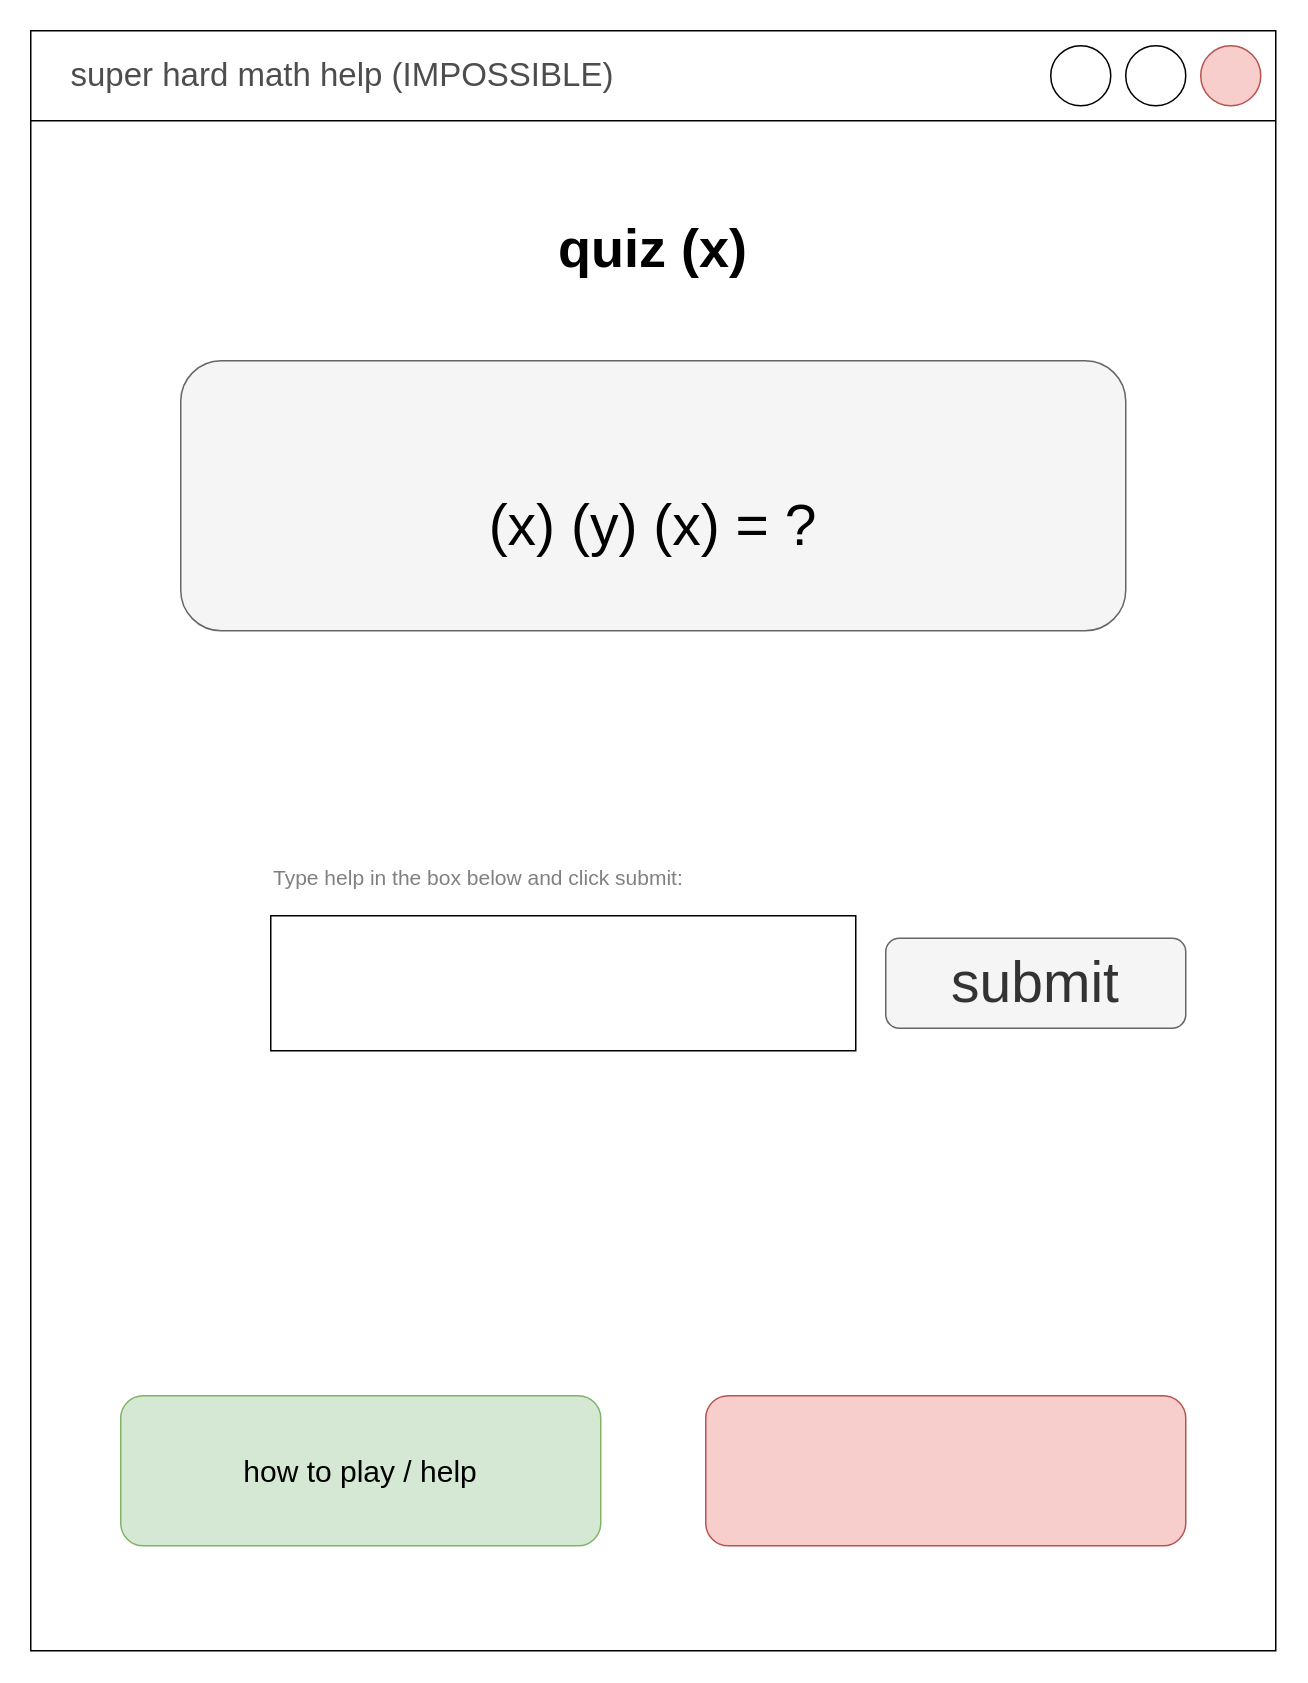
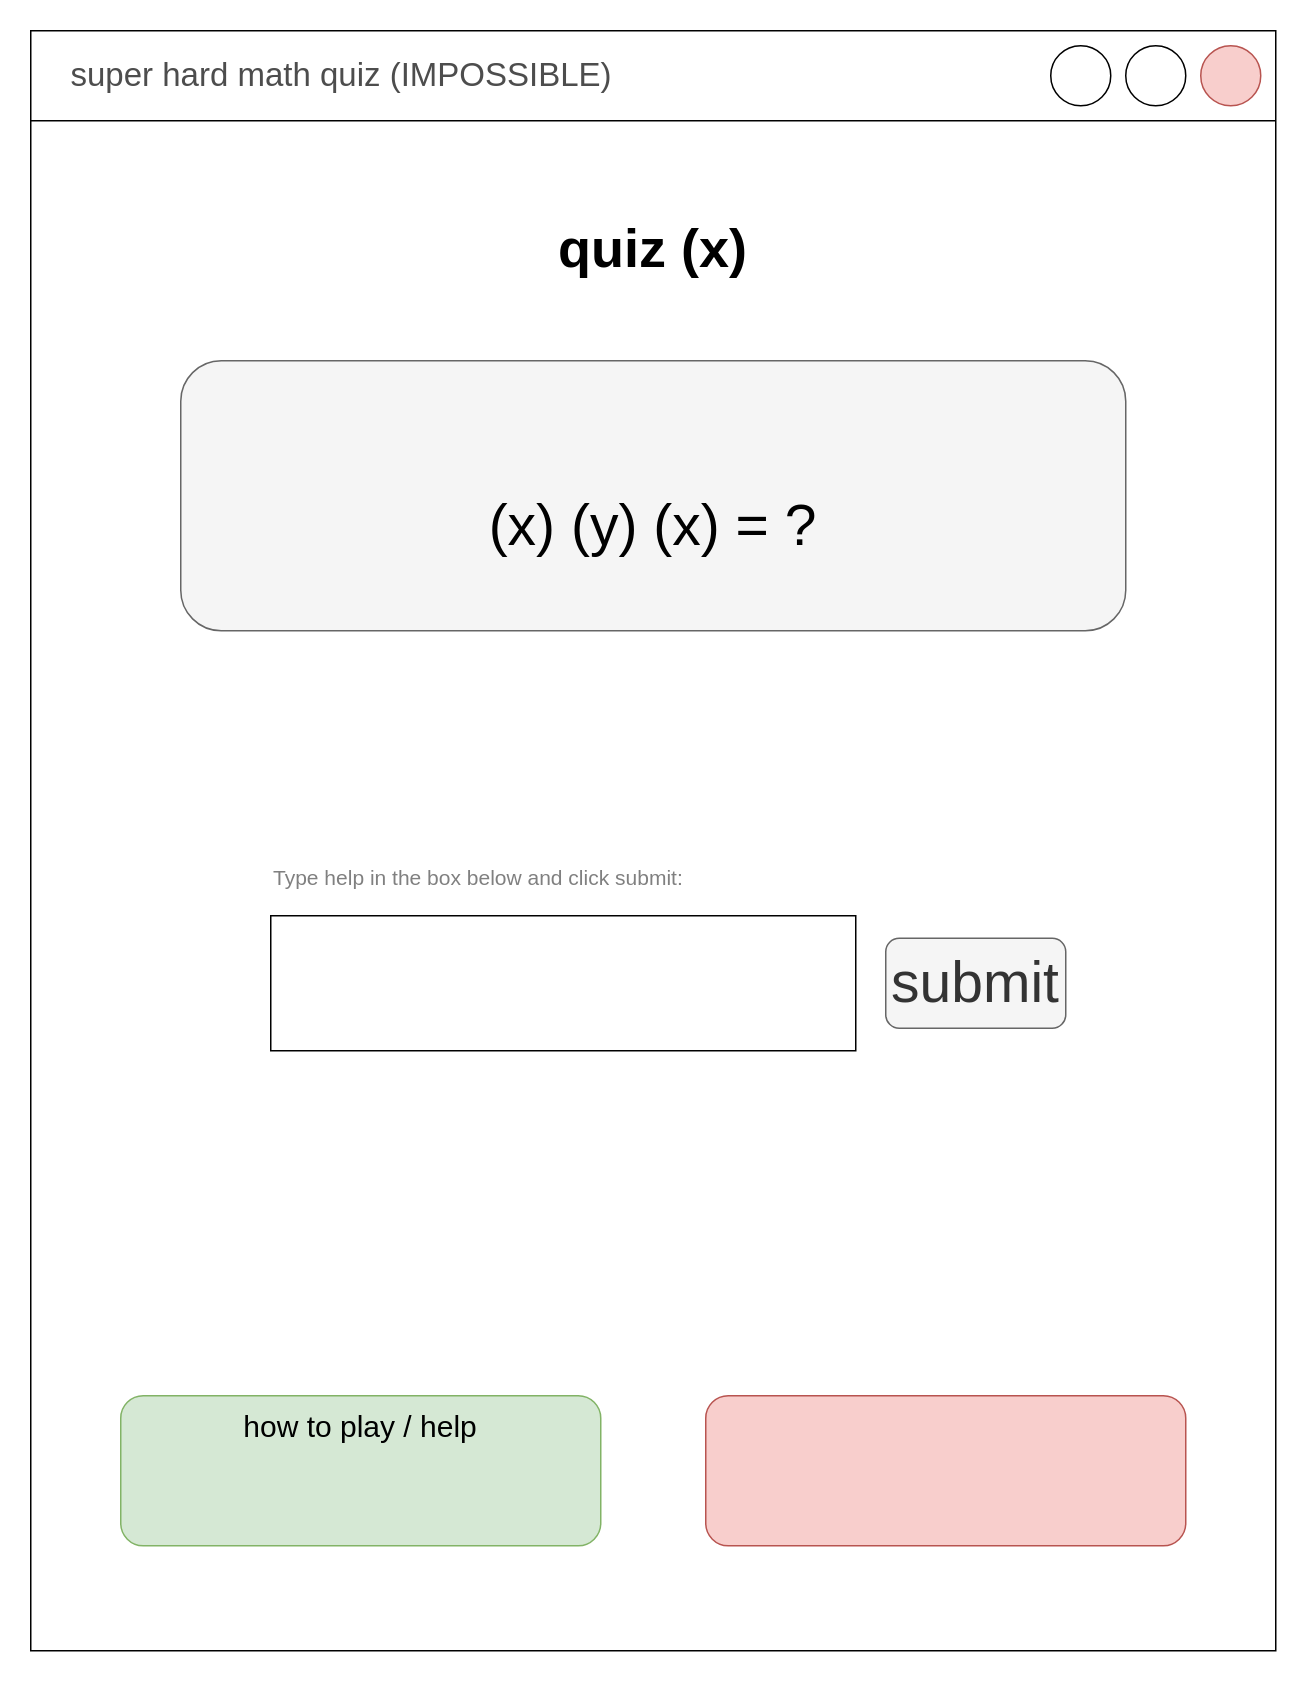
(355, 76) -> (355, 76)
(1036, 983) -> (976, 983)
(361, 1471) -> (361, 1426)
